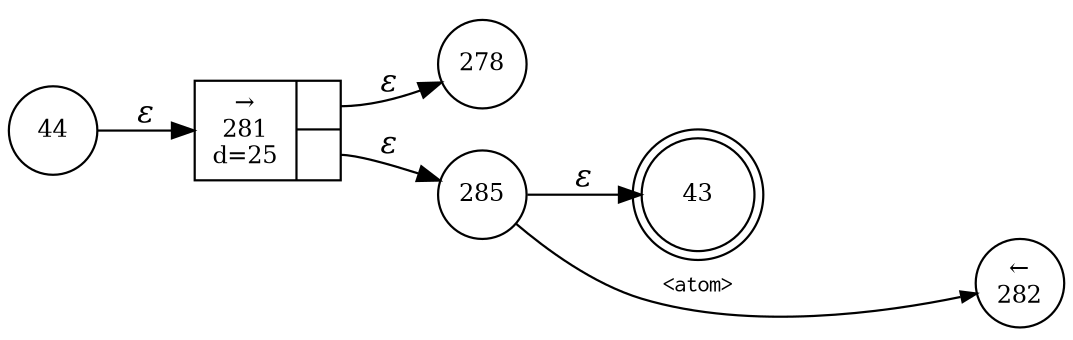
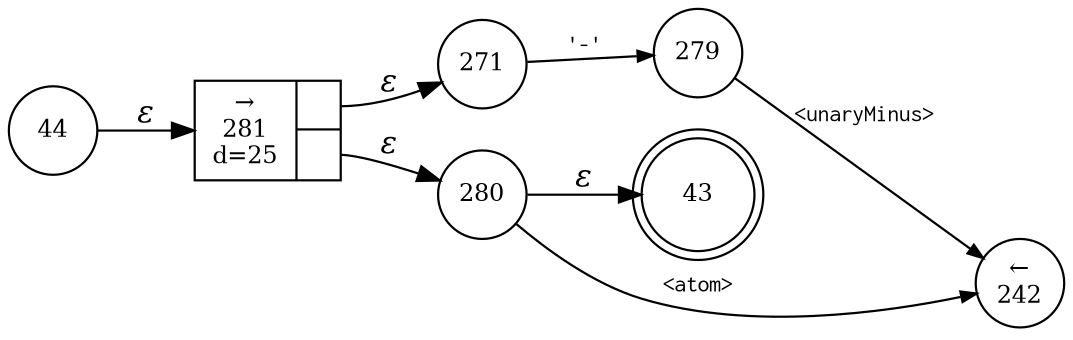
none -> (698, 53)
(482, 64) -> (482, 64)
(482, 195) -> (482, 195)
(1020, 283) -> (1020, 283)
